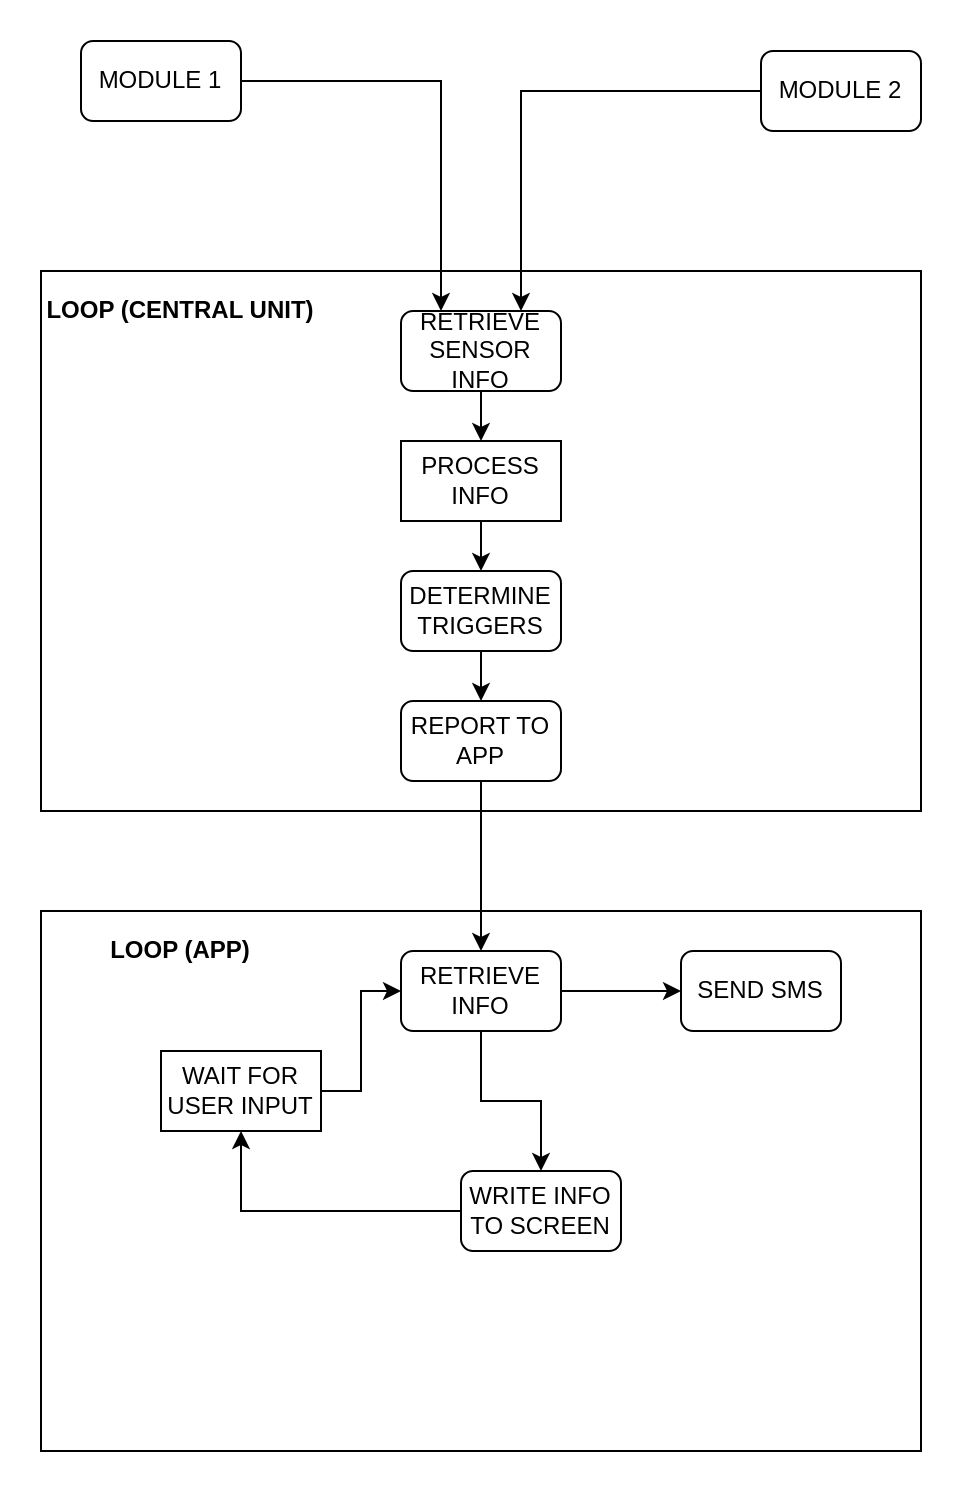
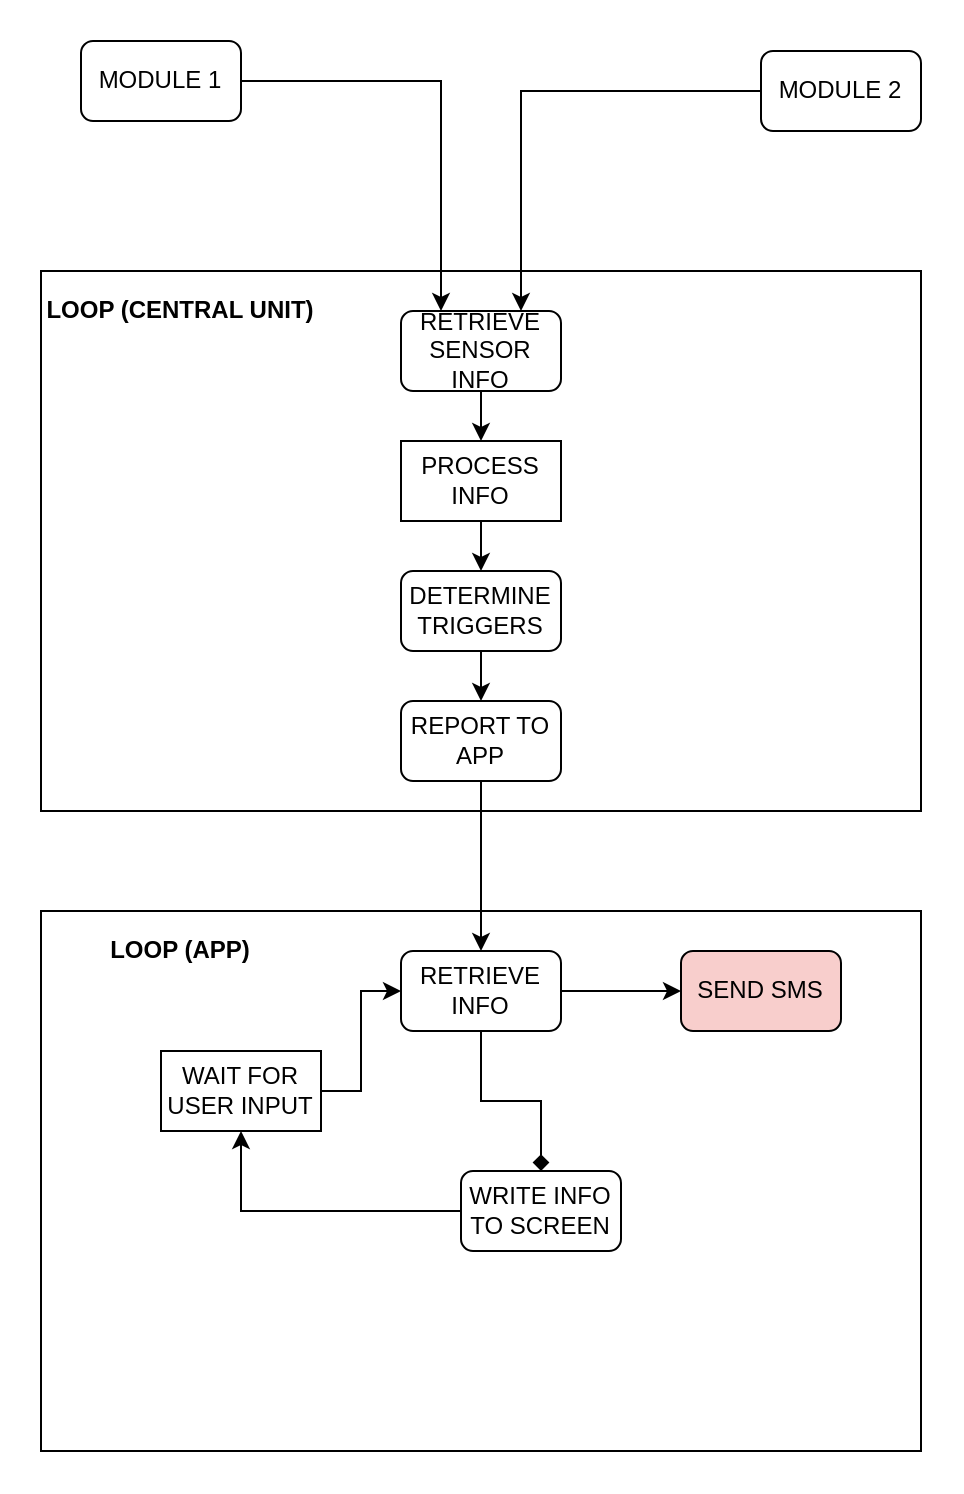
(761, 991) -> (761, 991)
(541, 1156) -> (541, 1155)
